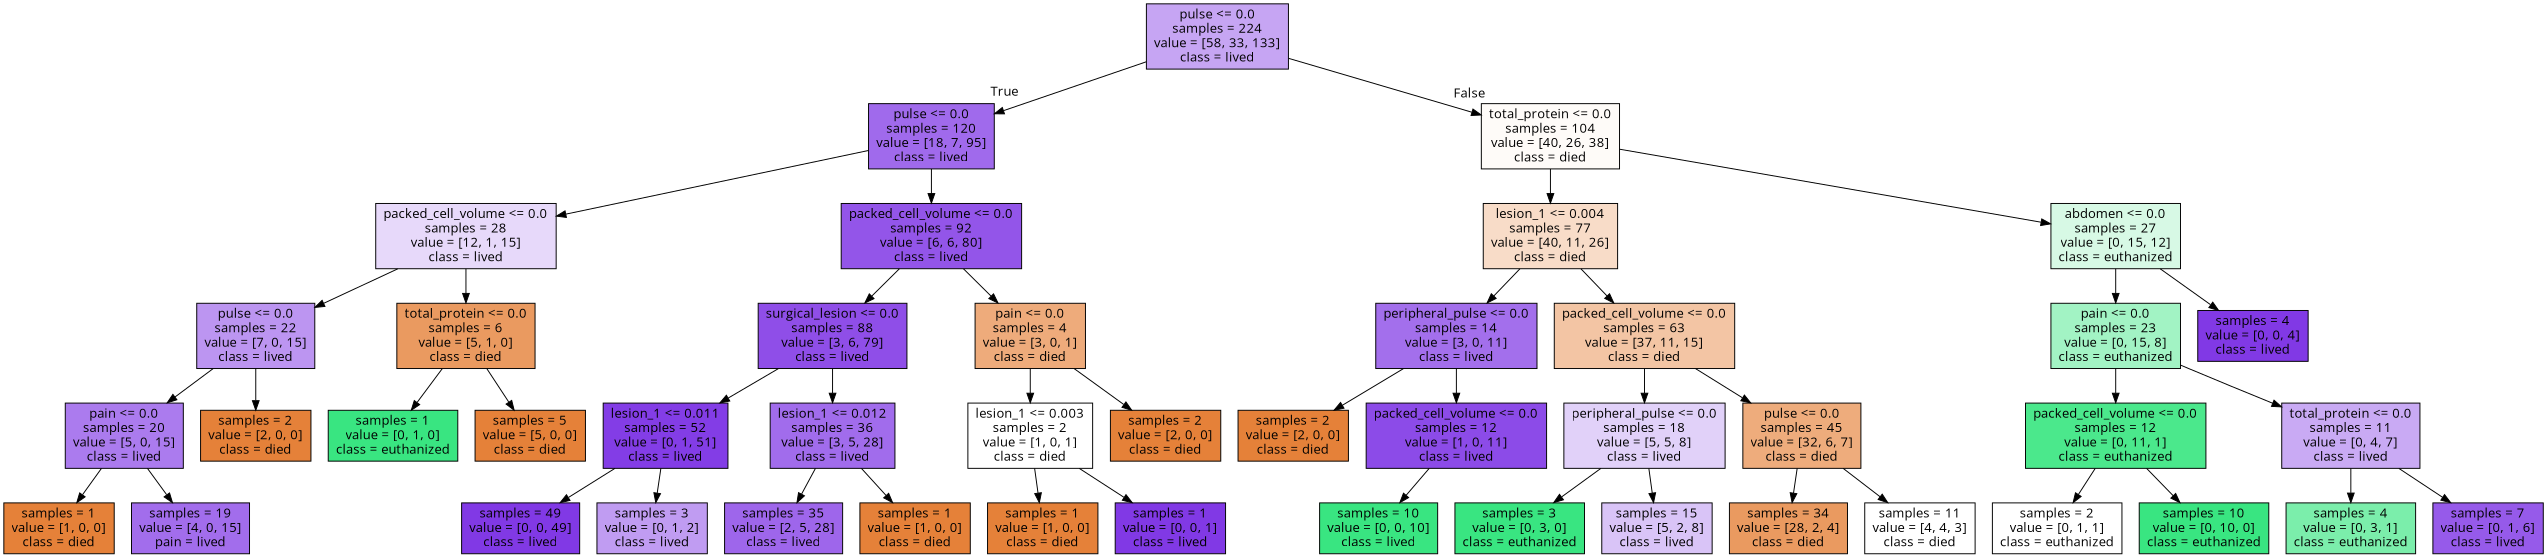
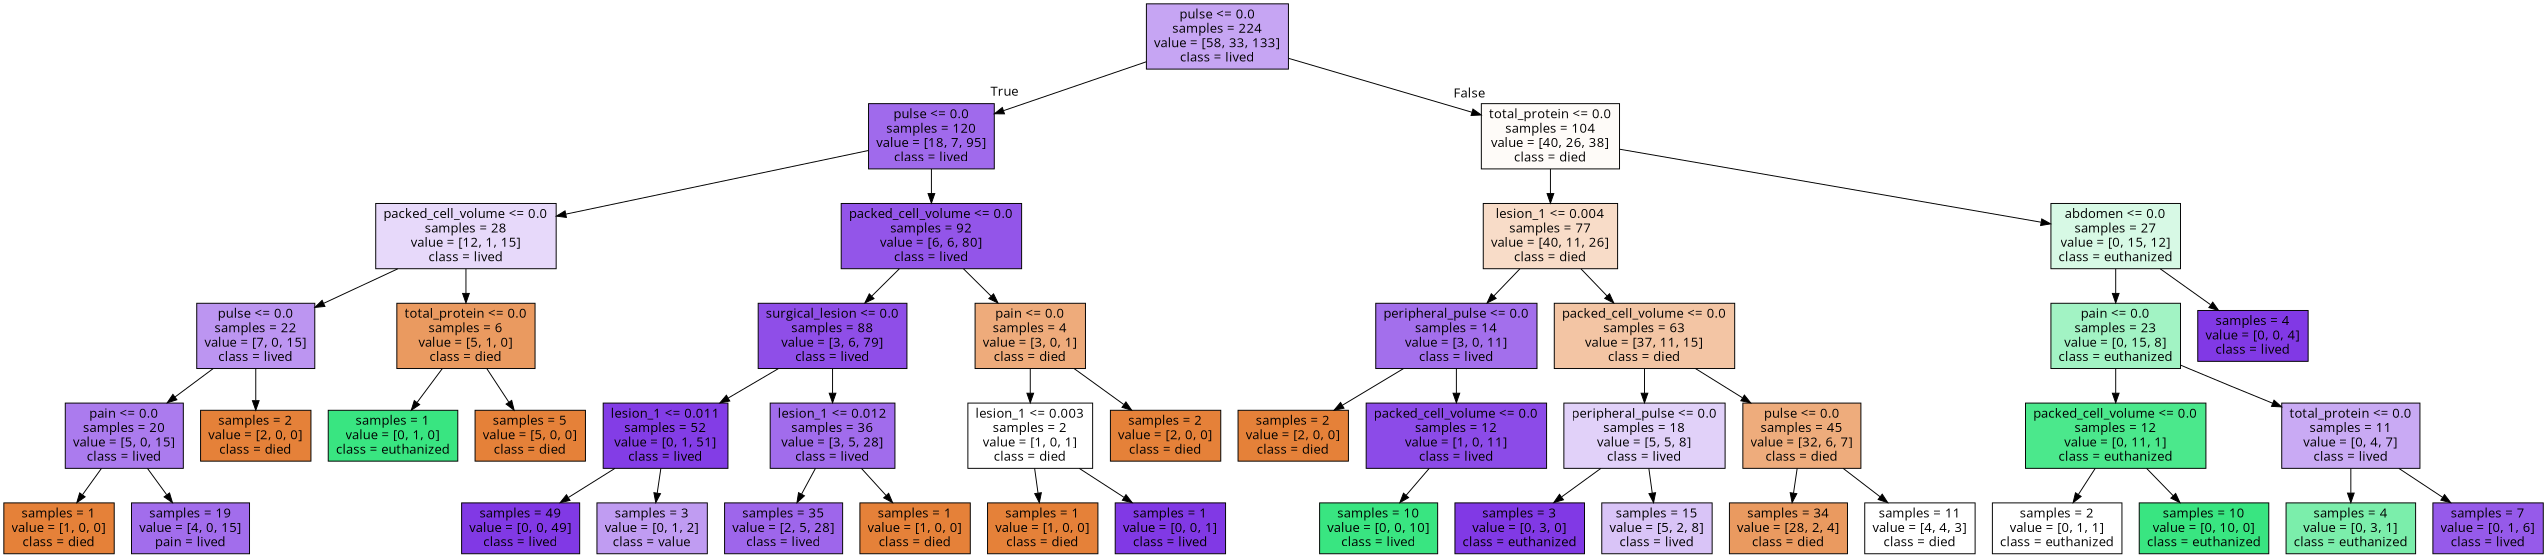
(652, 528) -> (652, 528)
(1520, 528) -> (1520, 528)
